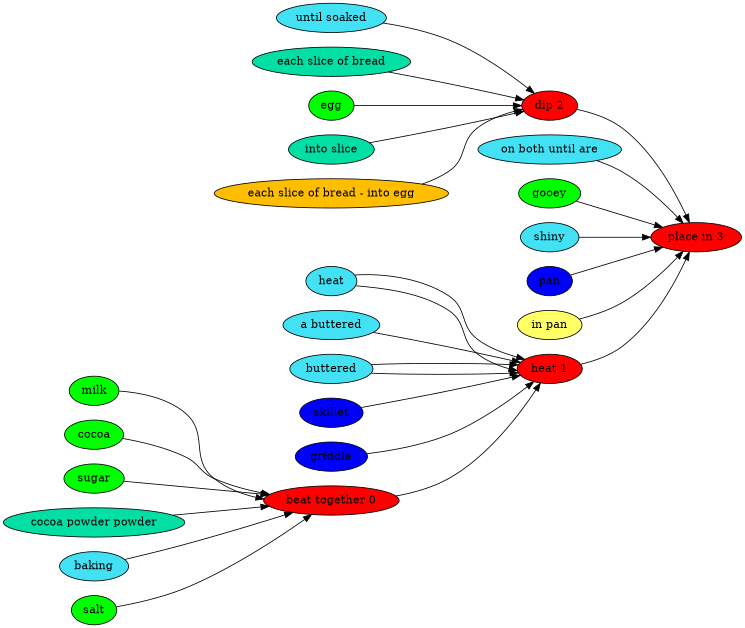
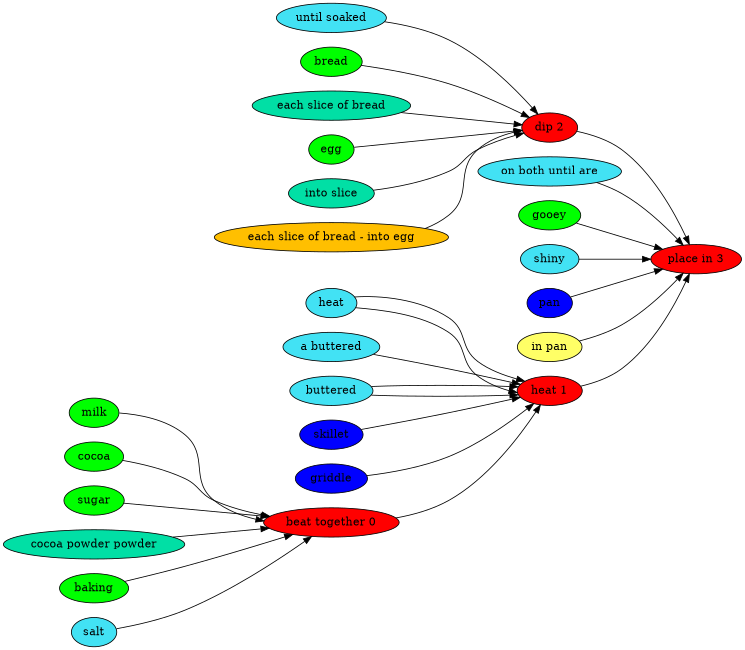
none -> (331, 62)
(94, 566) -> (94, 588)
(94, 610) -> (94, 632)
